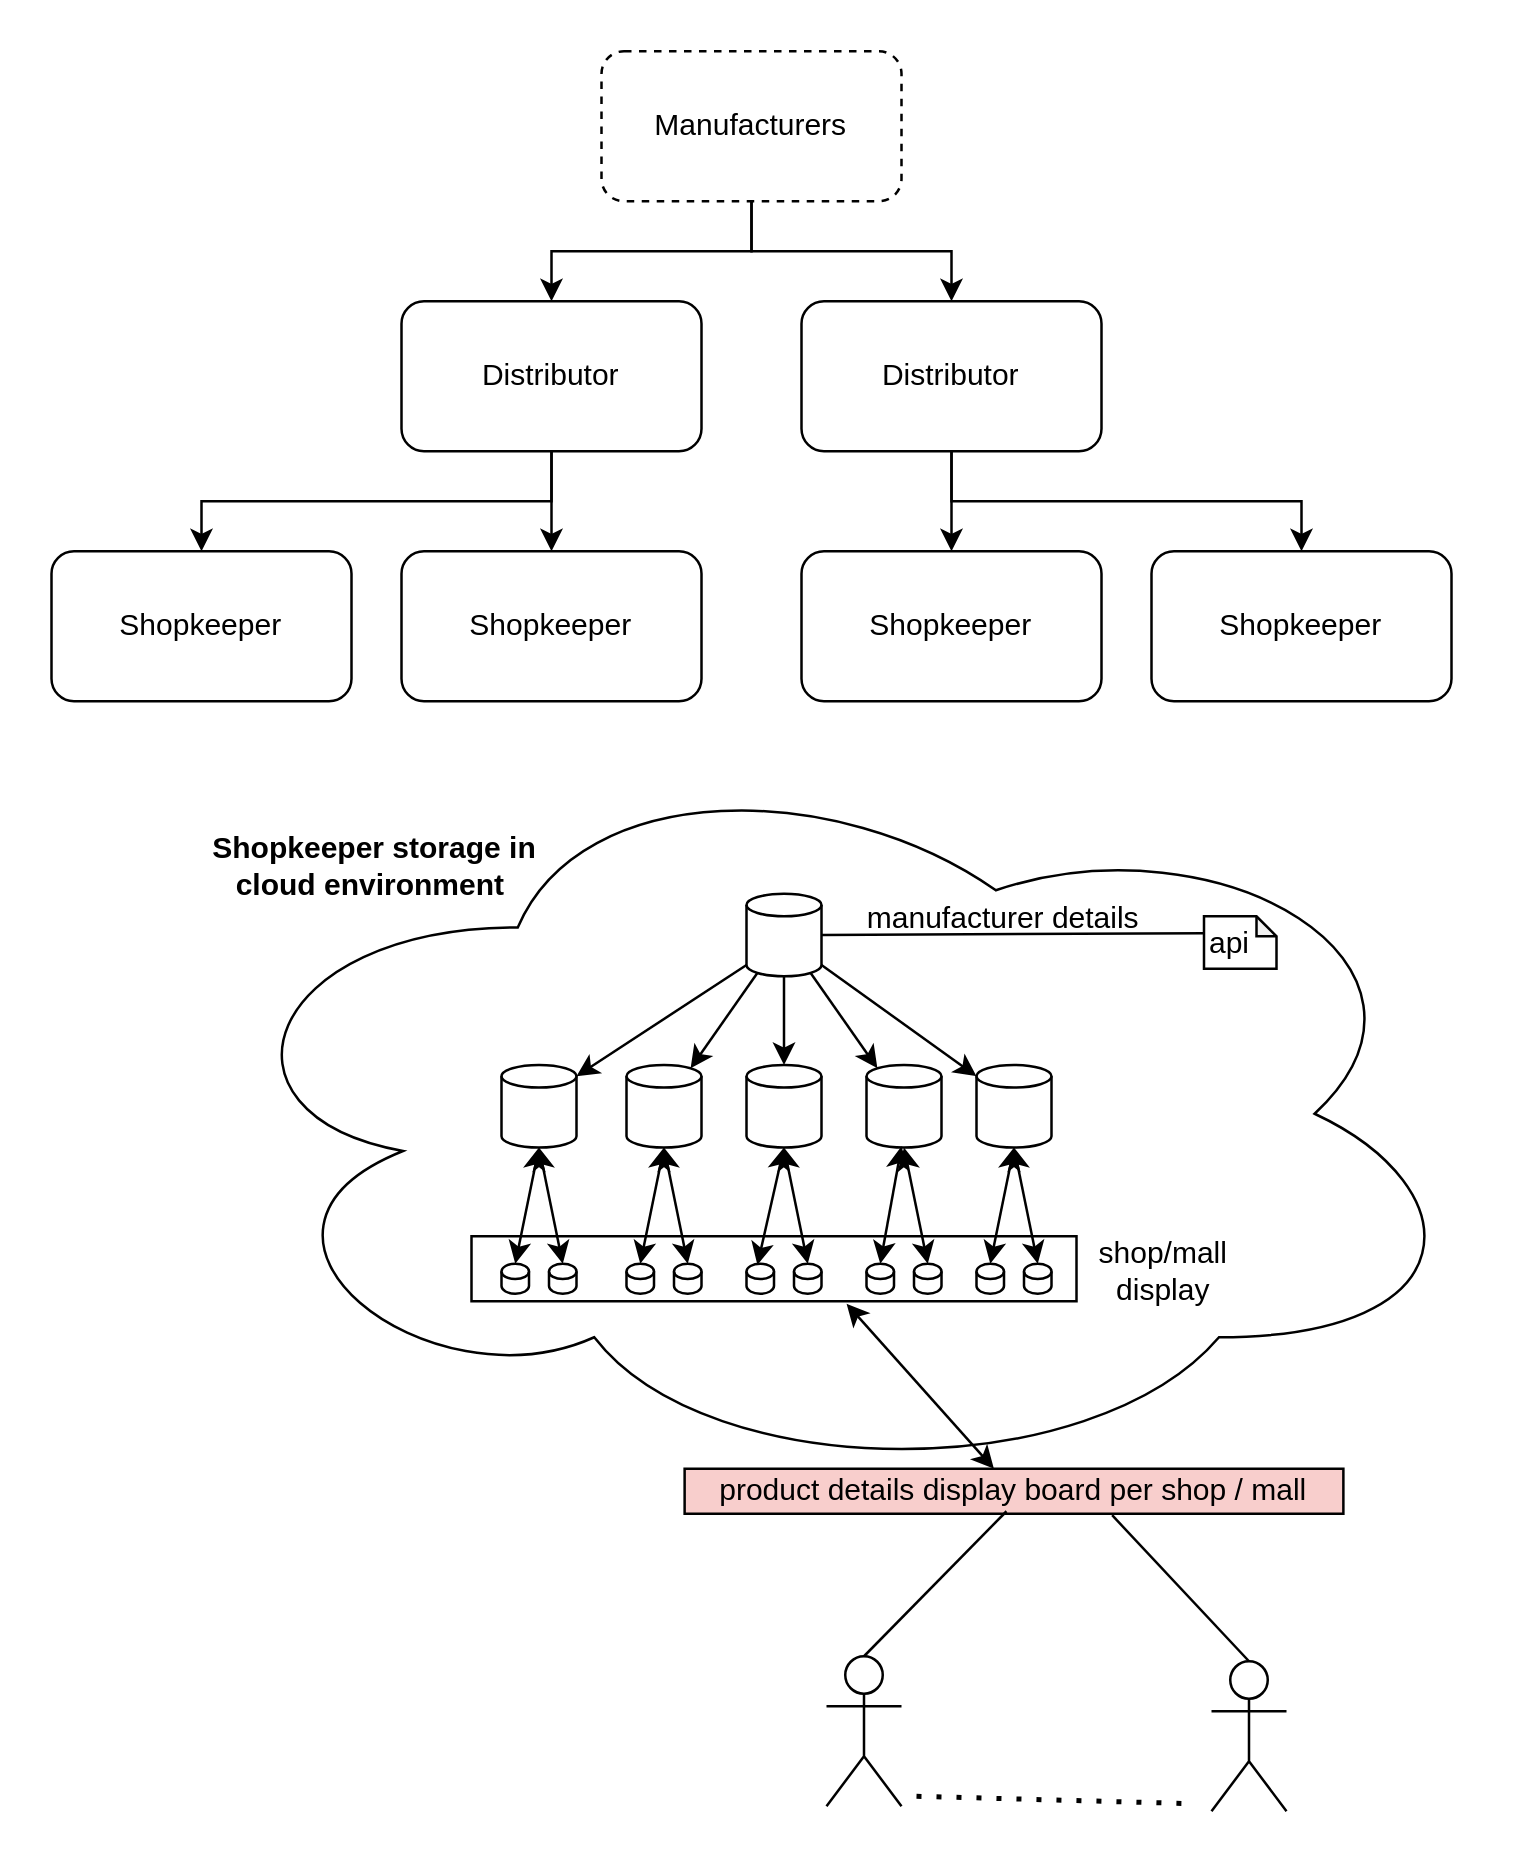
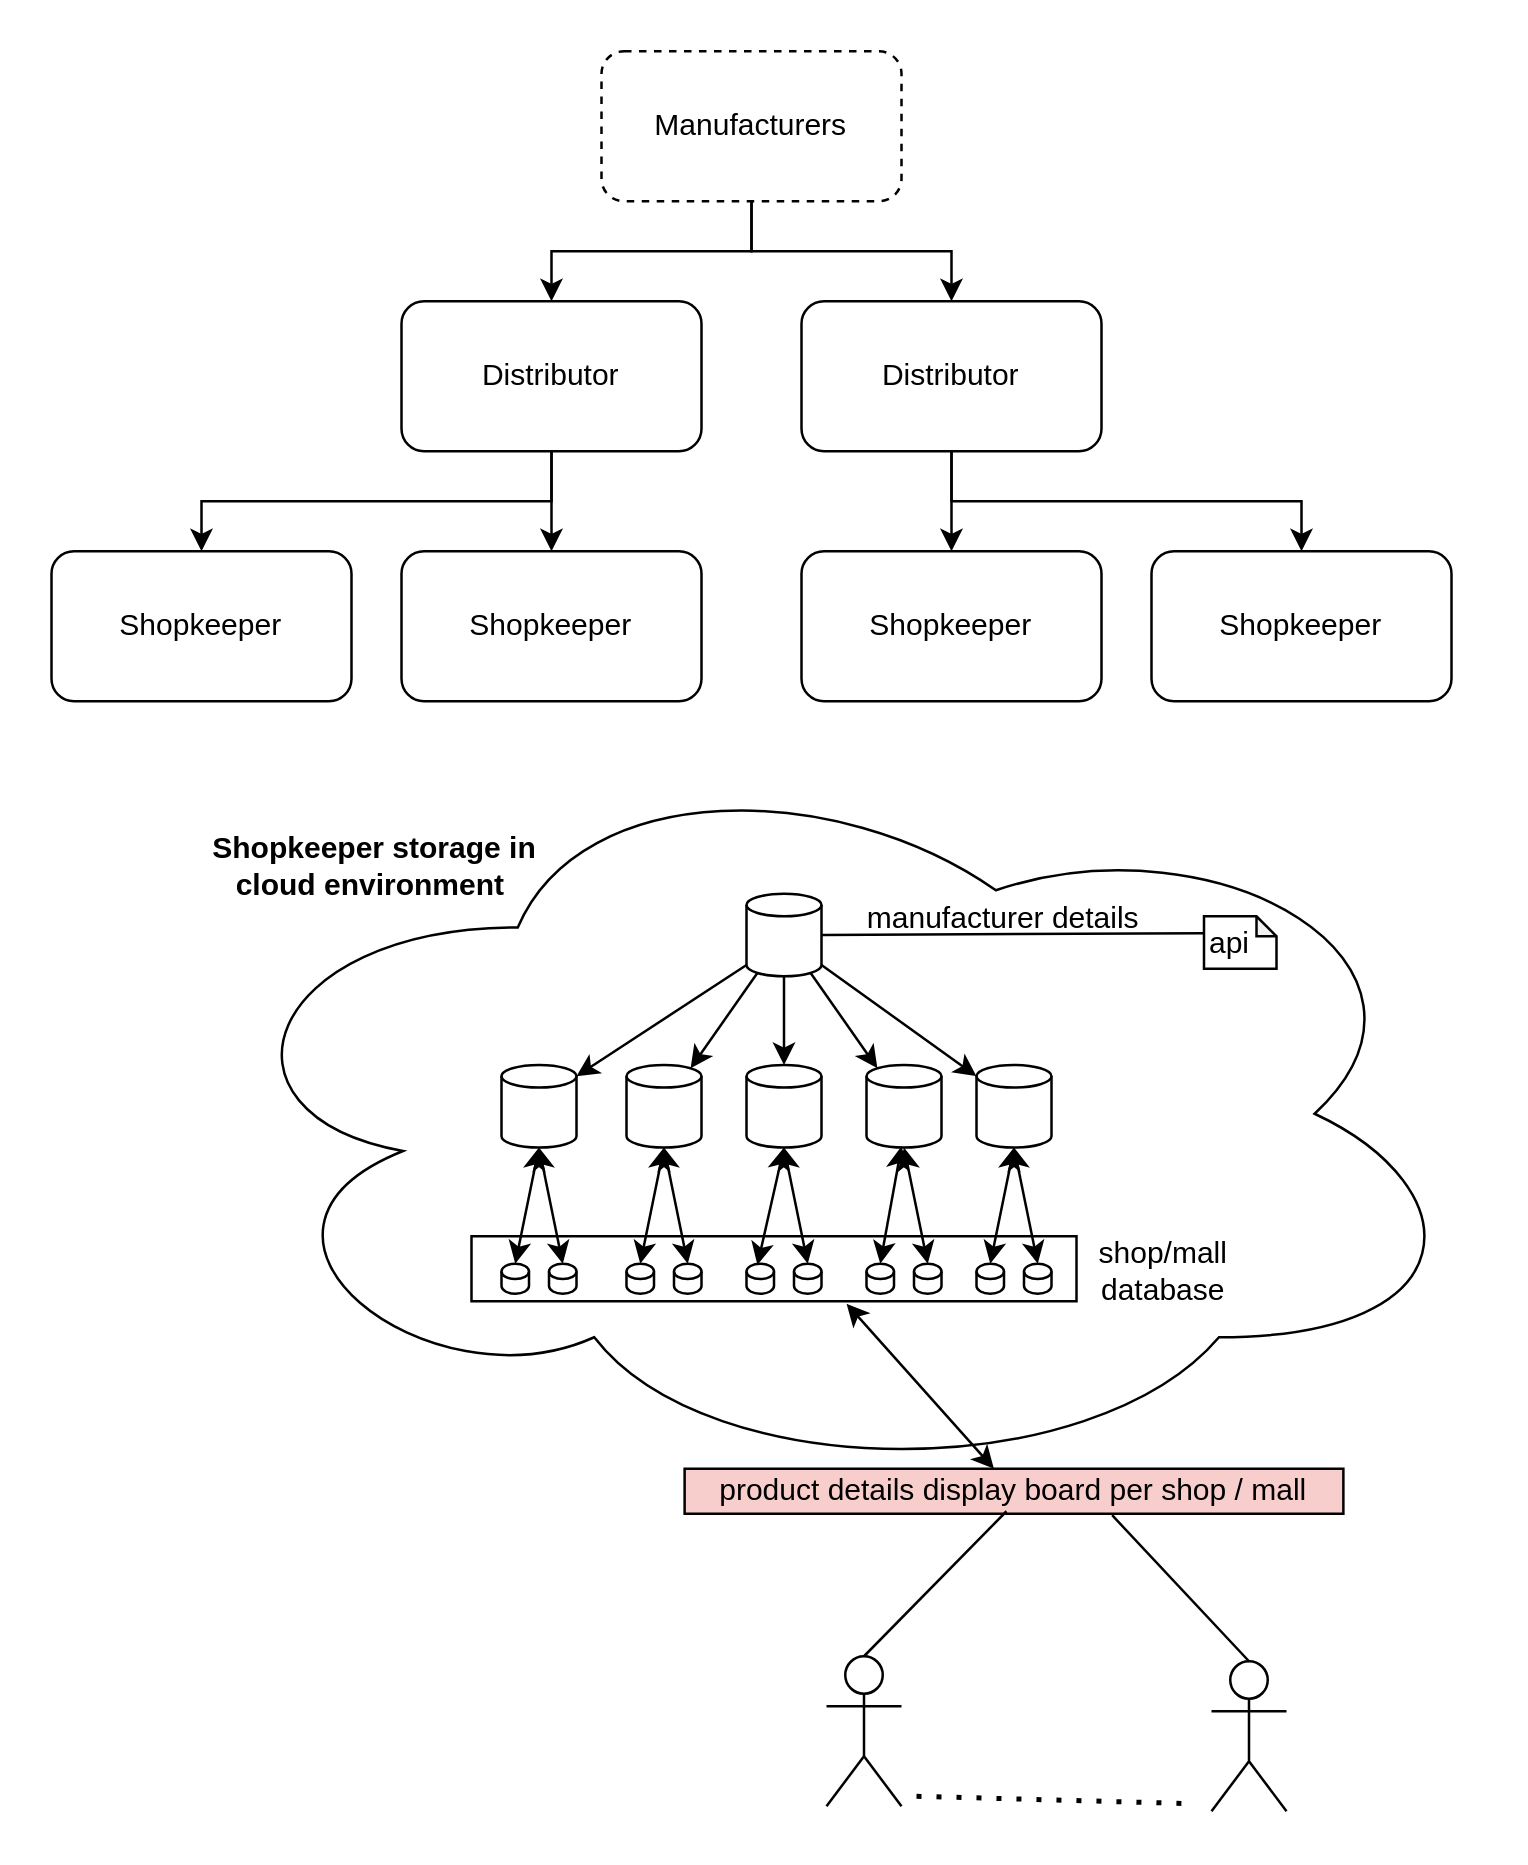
(1164, 1271) -> (1164, 1271)
